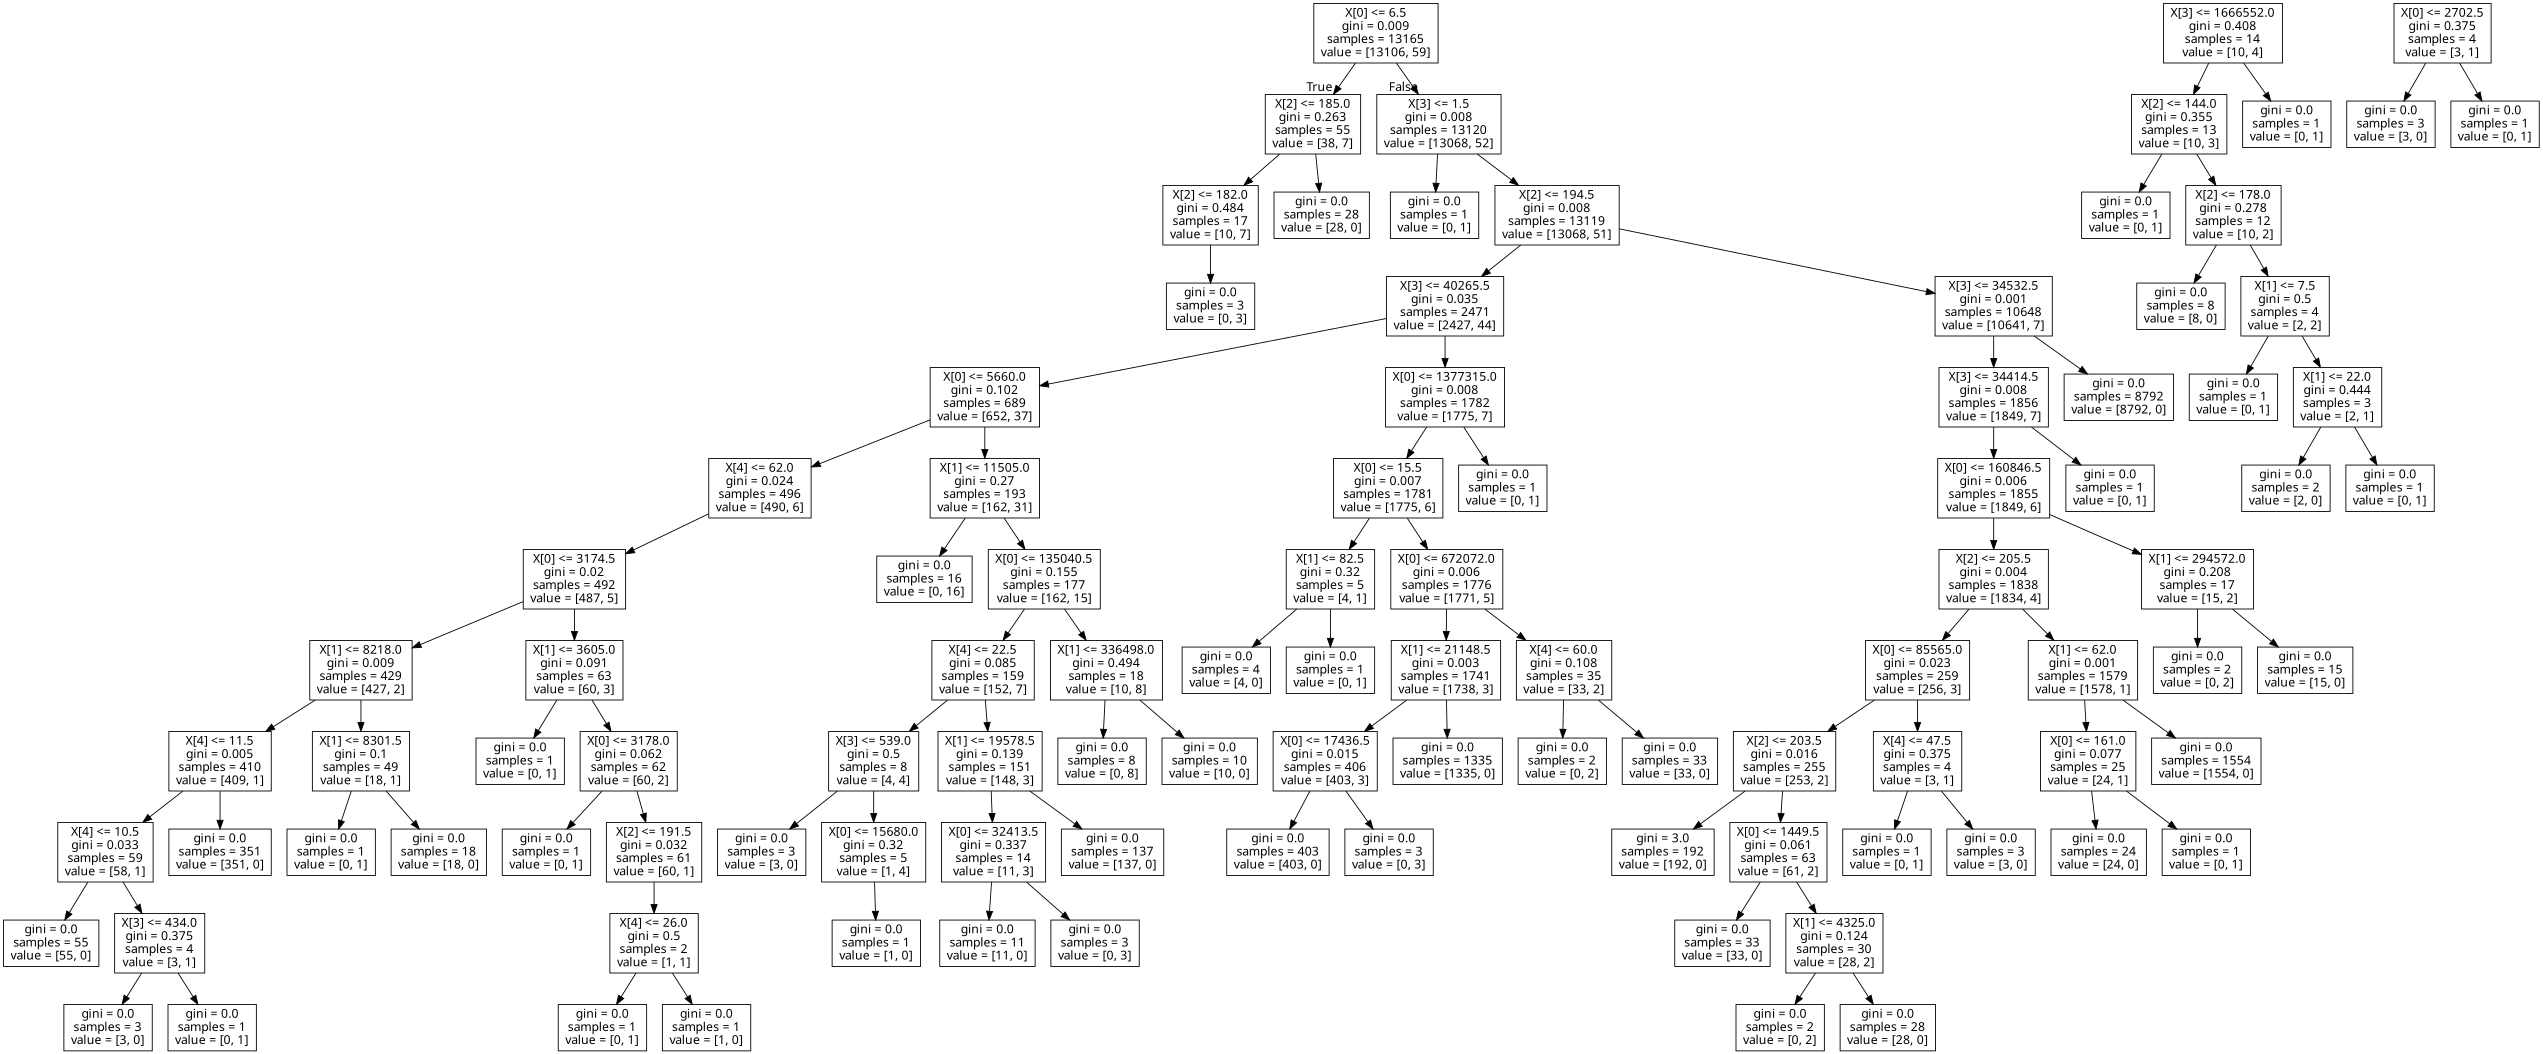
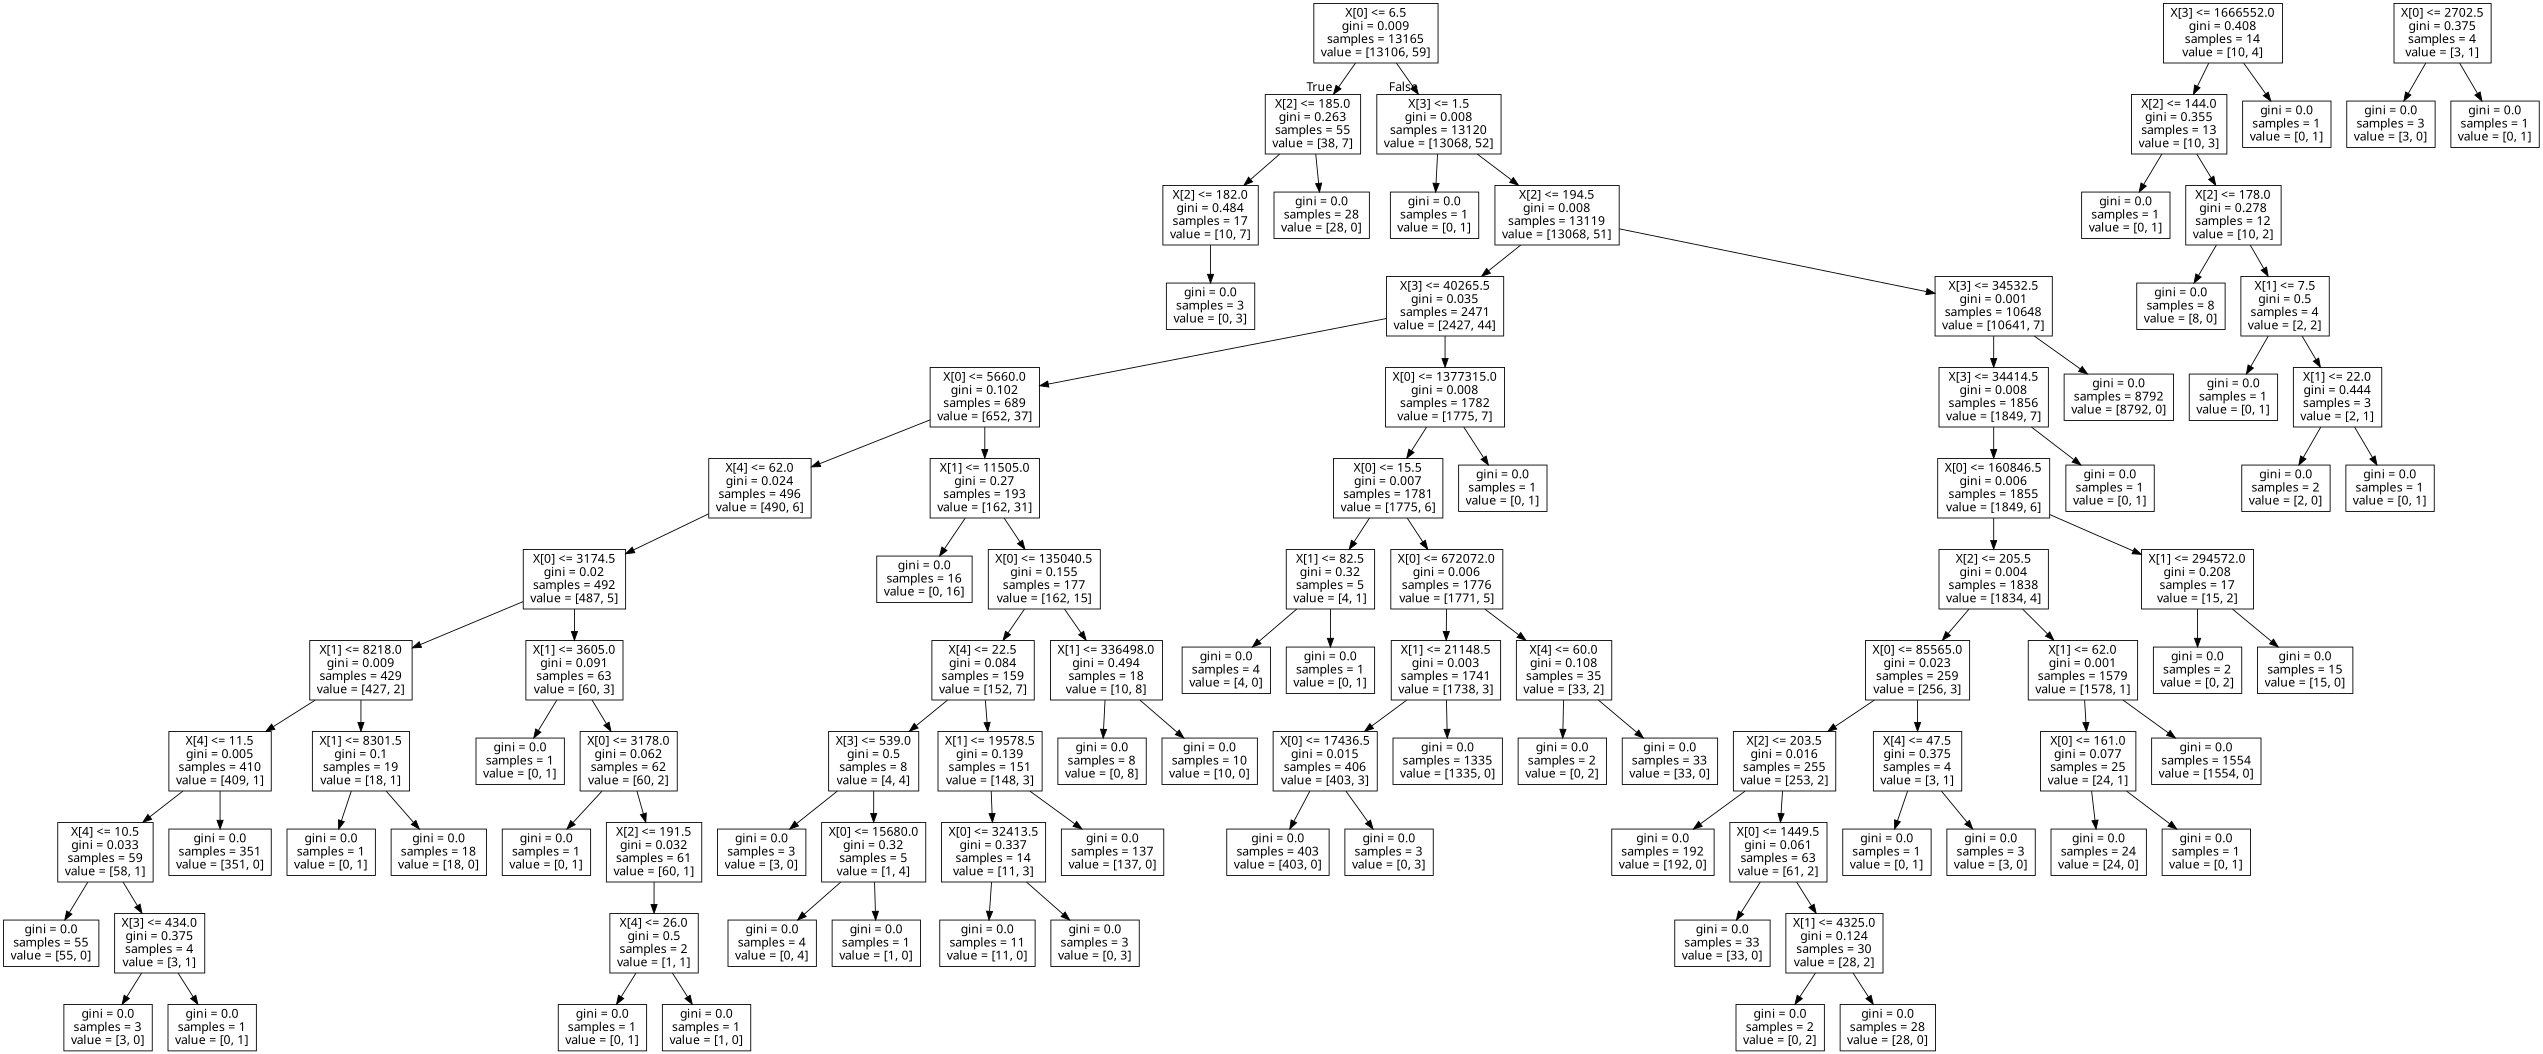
(983, 670) -> (983, 670)
(361, 761) -> (361, 761)
(1663, 852) -> (1663, 852)
none -> (772, 943)
